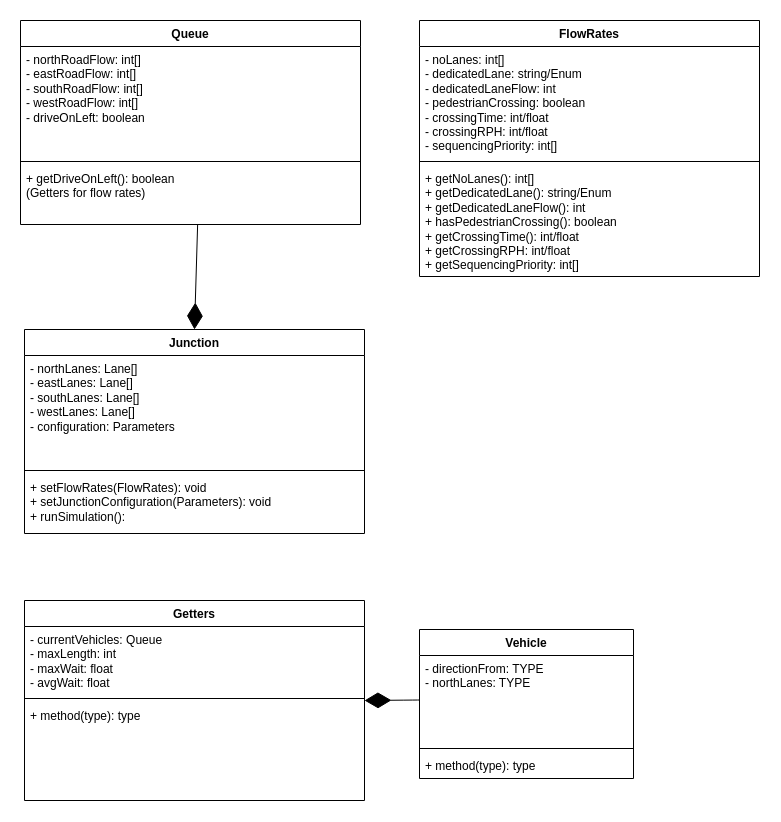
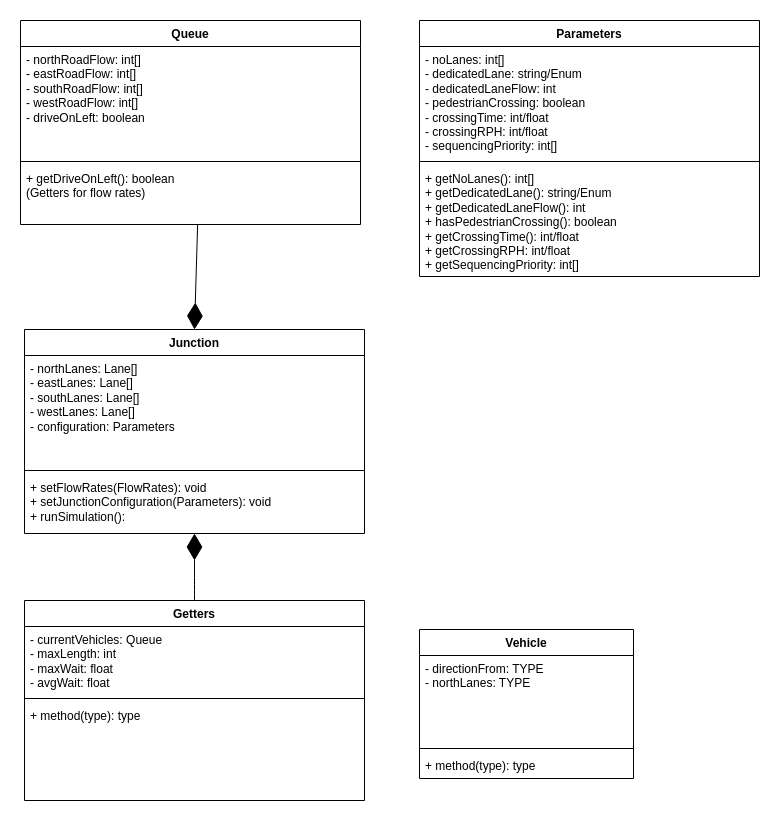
(590, 35) -> (590, 35)
none -> (195, 580)
(404, 700) -> none
